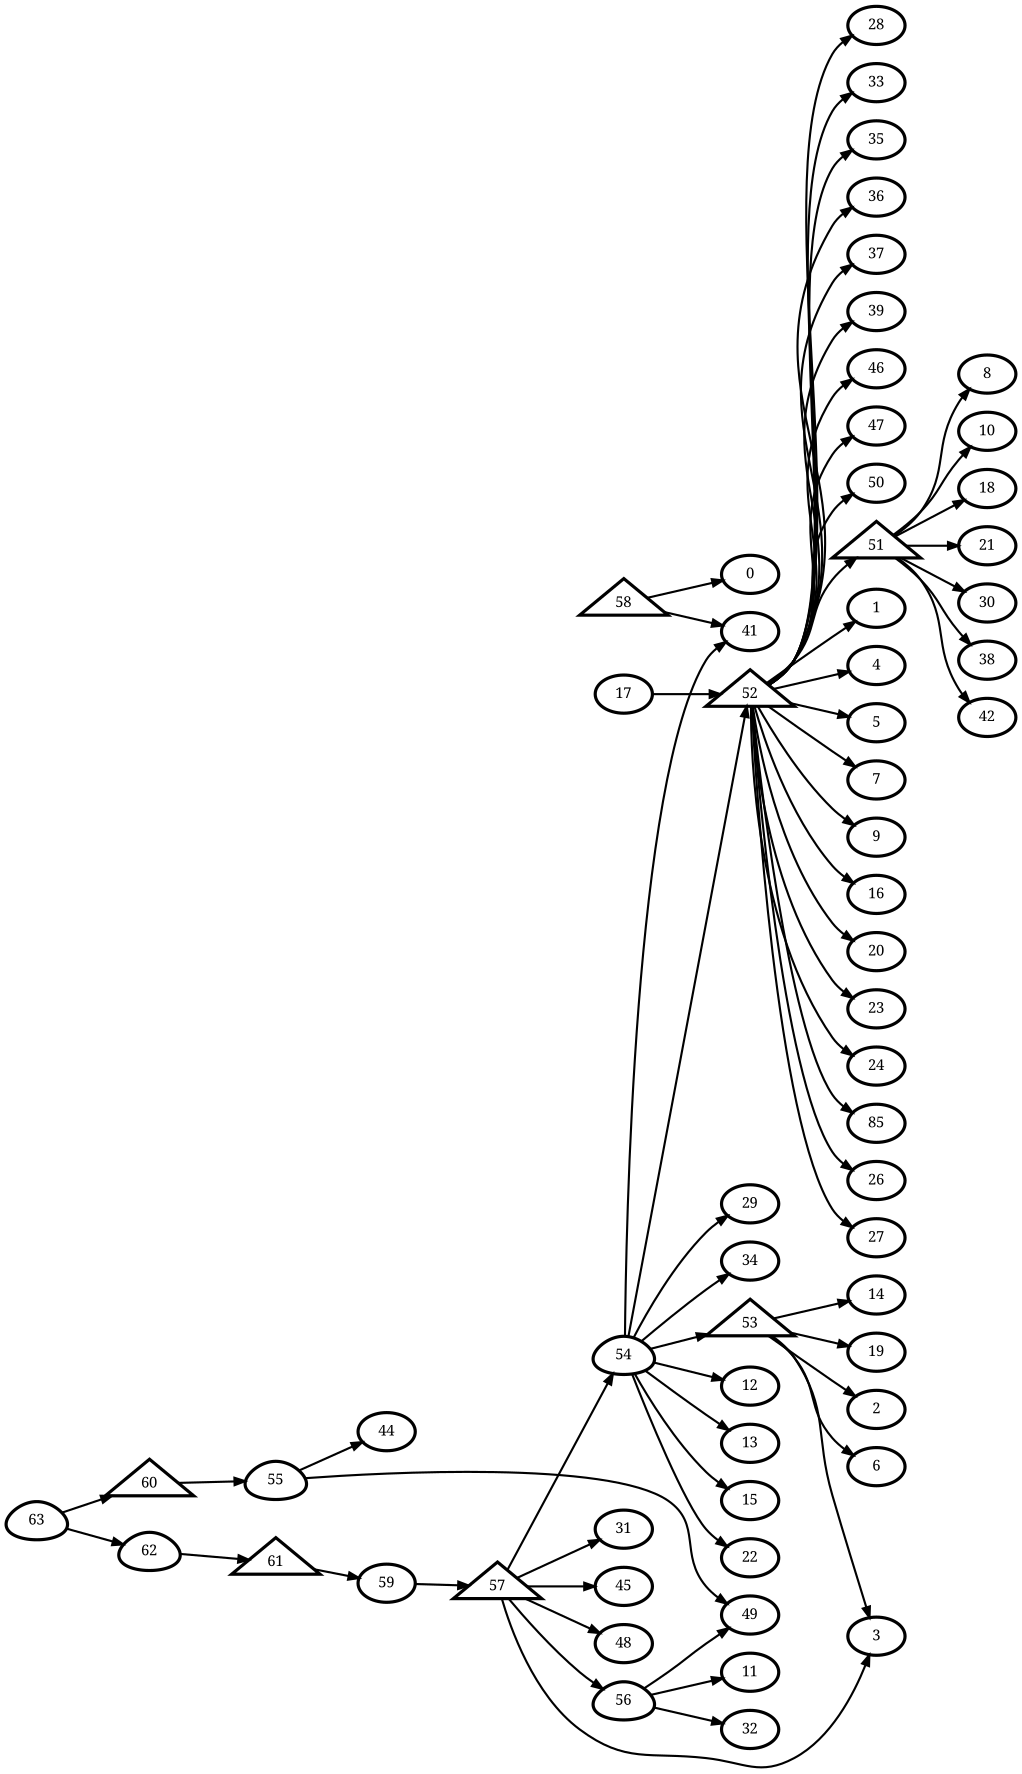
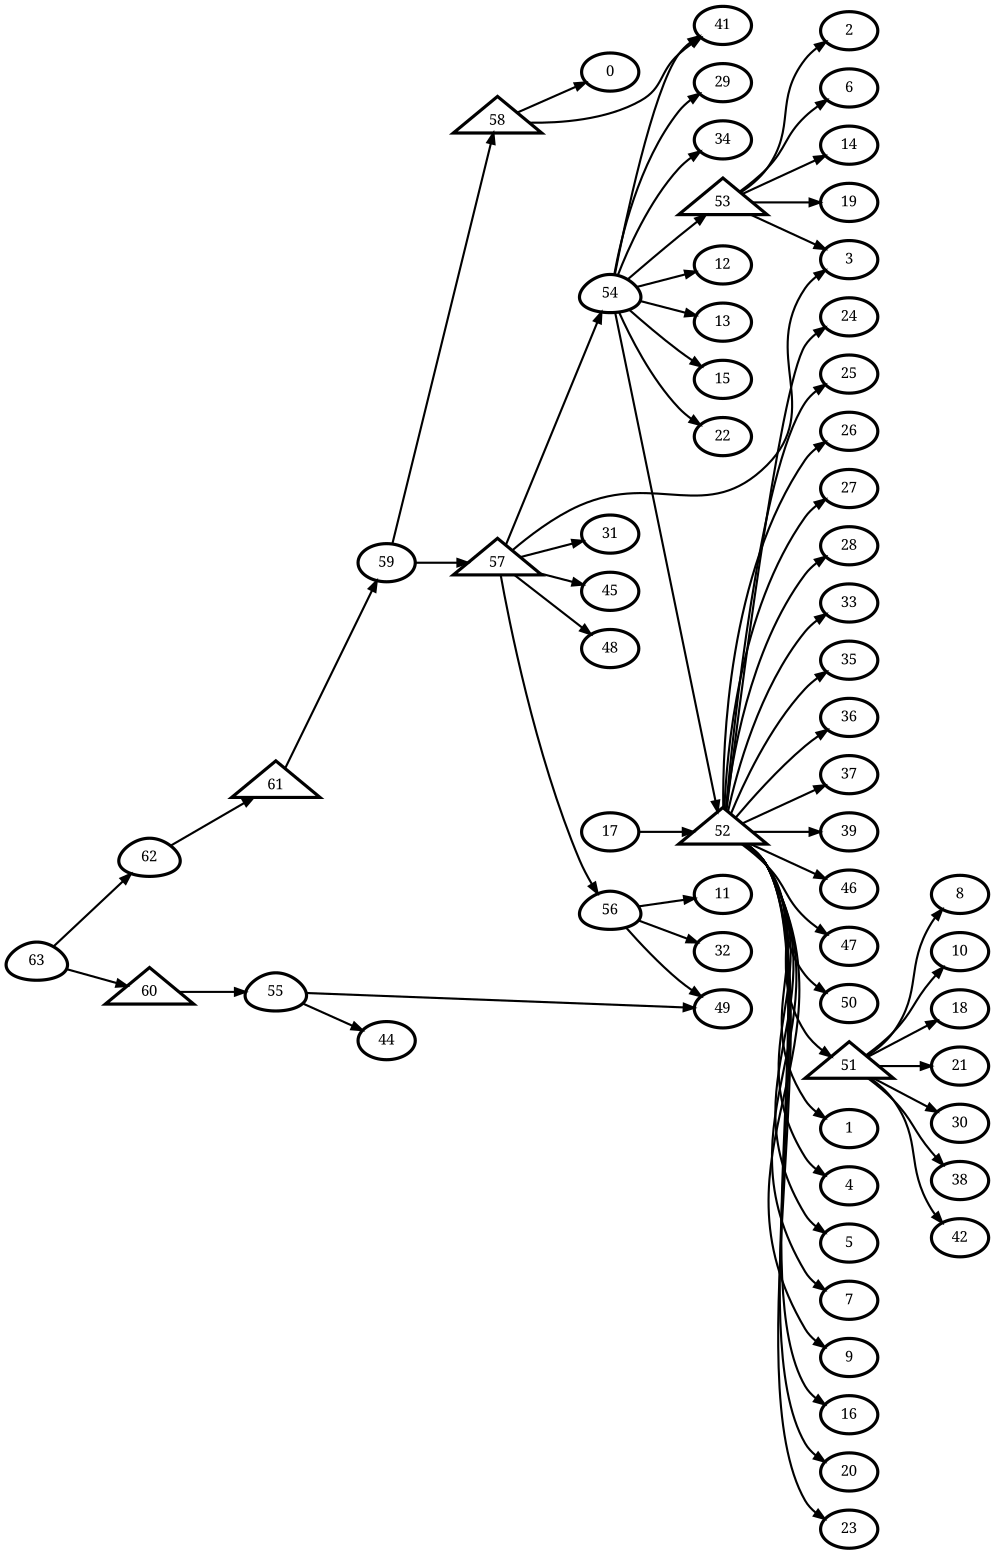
none -> (442, 344)
(876, 1123) -> (849, 374)
